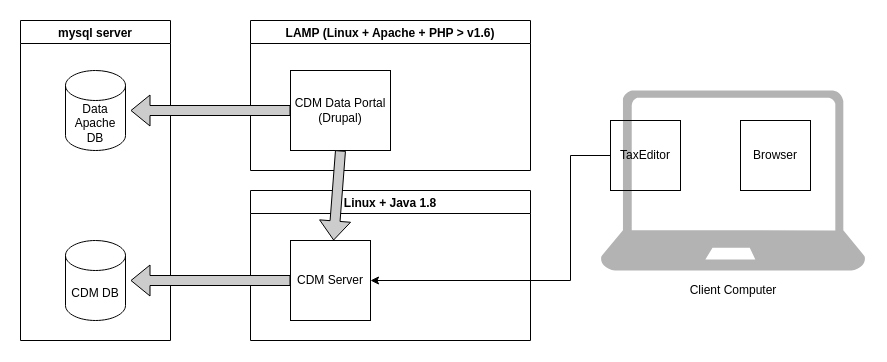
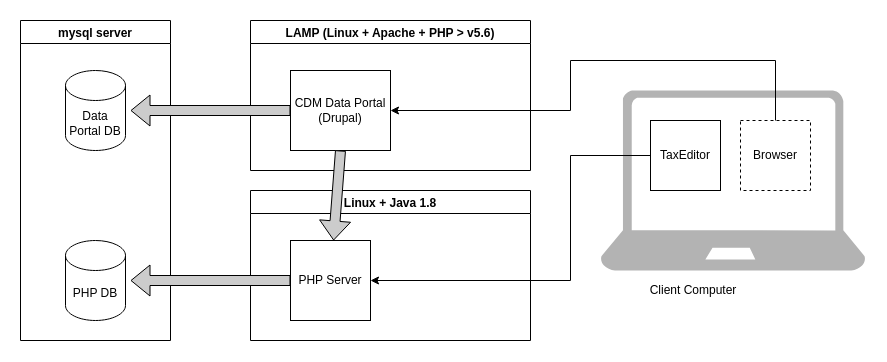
(390, 33) -> (390, 33)
none -> (592, 61)
(96, 124) -> (96, 124)
(646, 156) -> (686, 156)
(776, 156) -> (776, 156)
(331, 281) -> (331, 281)
(733, 291) -> (693, 291)
(96, 294) -> (96, 294)
